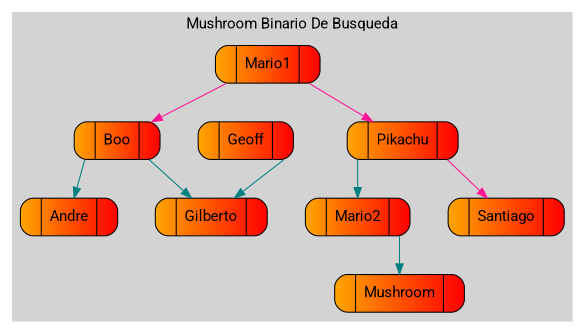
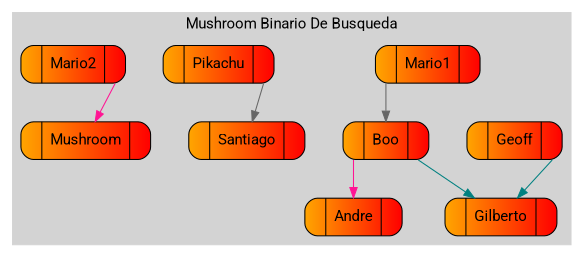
(194, 100) -> (386, 97)
(337, 100) -> none
(81, 174) -> (353, 174)
(358, 174) -> none
(464, 175) -> (259, 97)
(400, 250) -> (108, 98)
